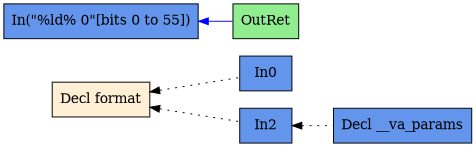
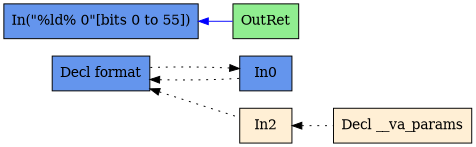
none -> (190, 67)
(101, 100) -> (101, 73)
(266, 126) -> (266, 126)
(403, 126) -> (403, 126)
